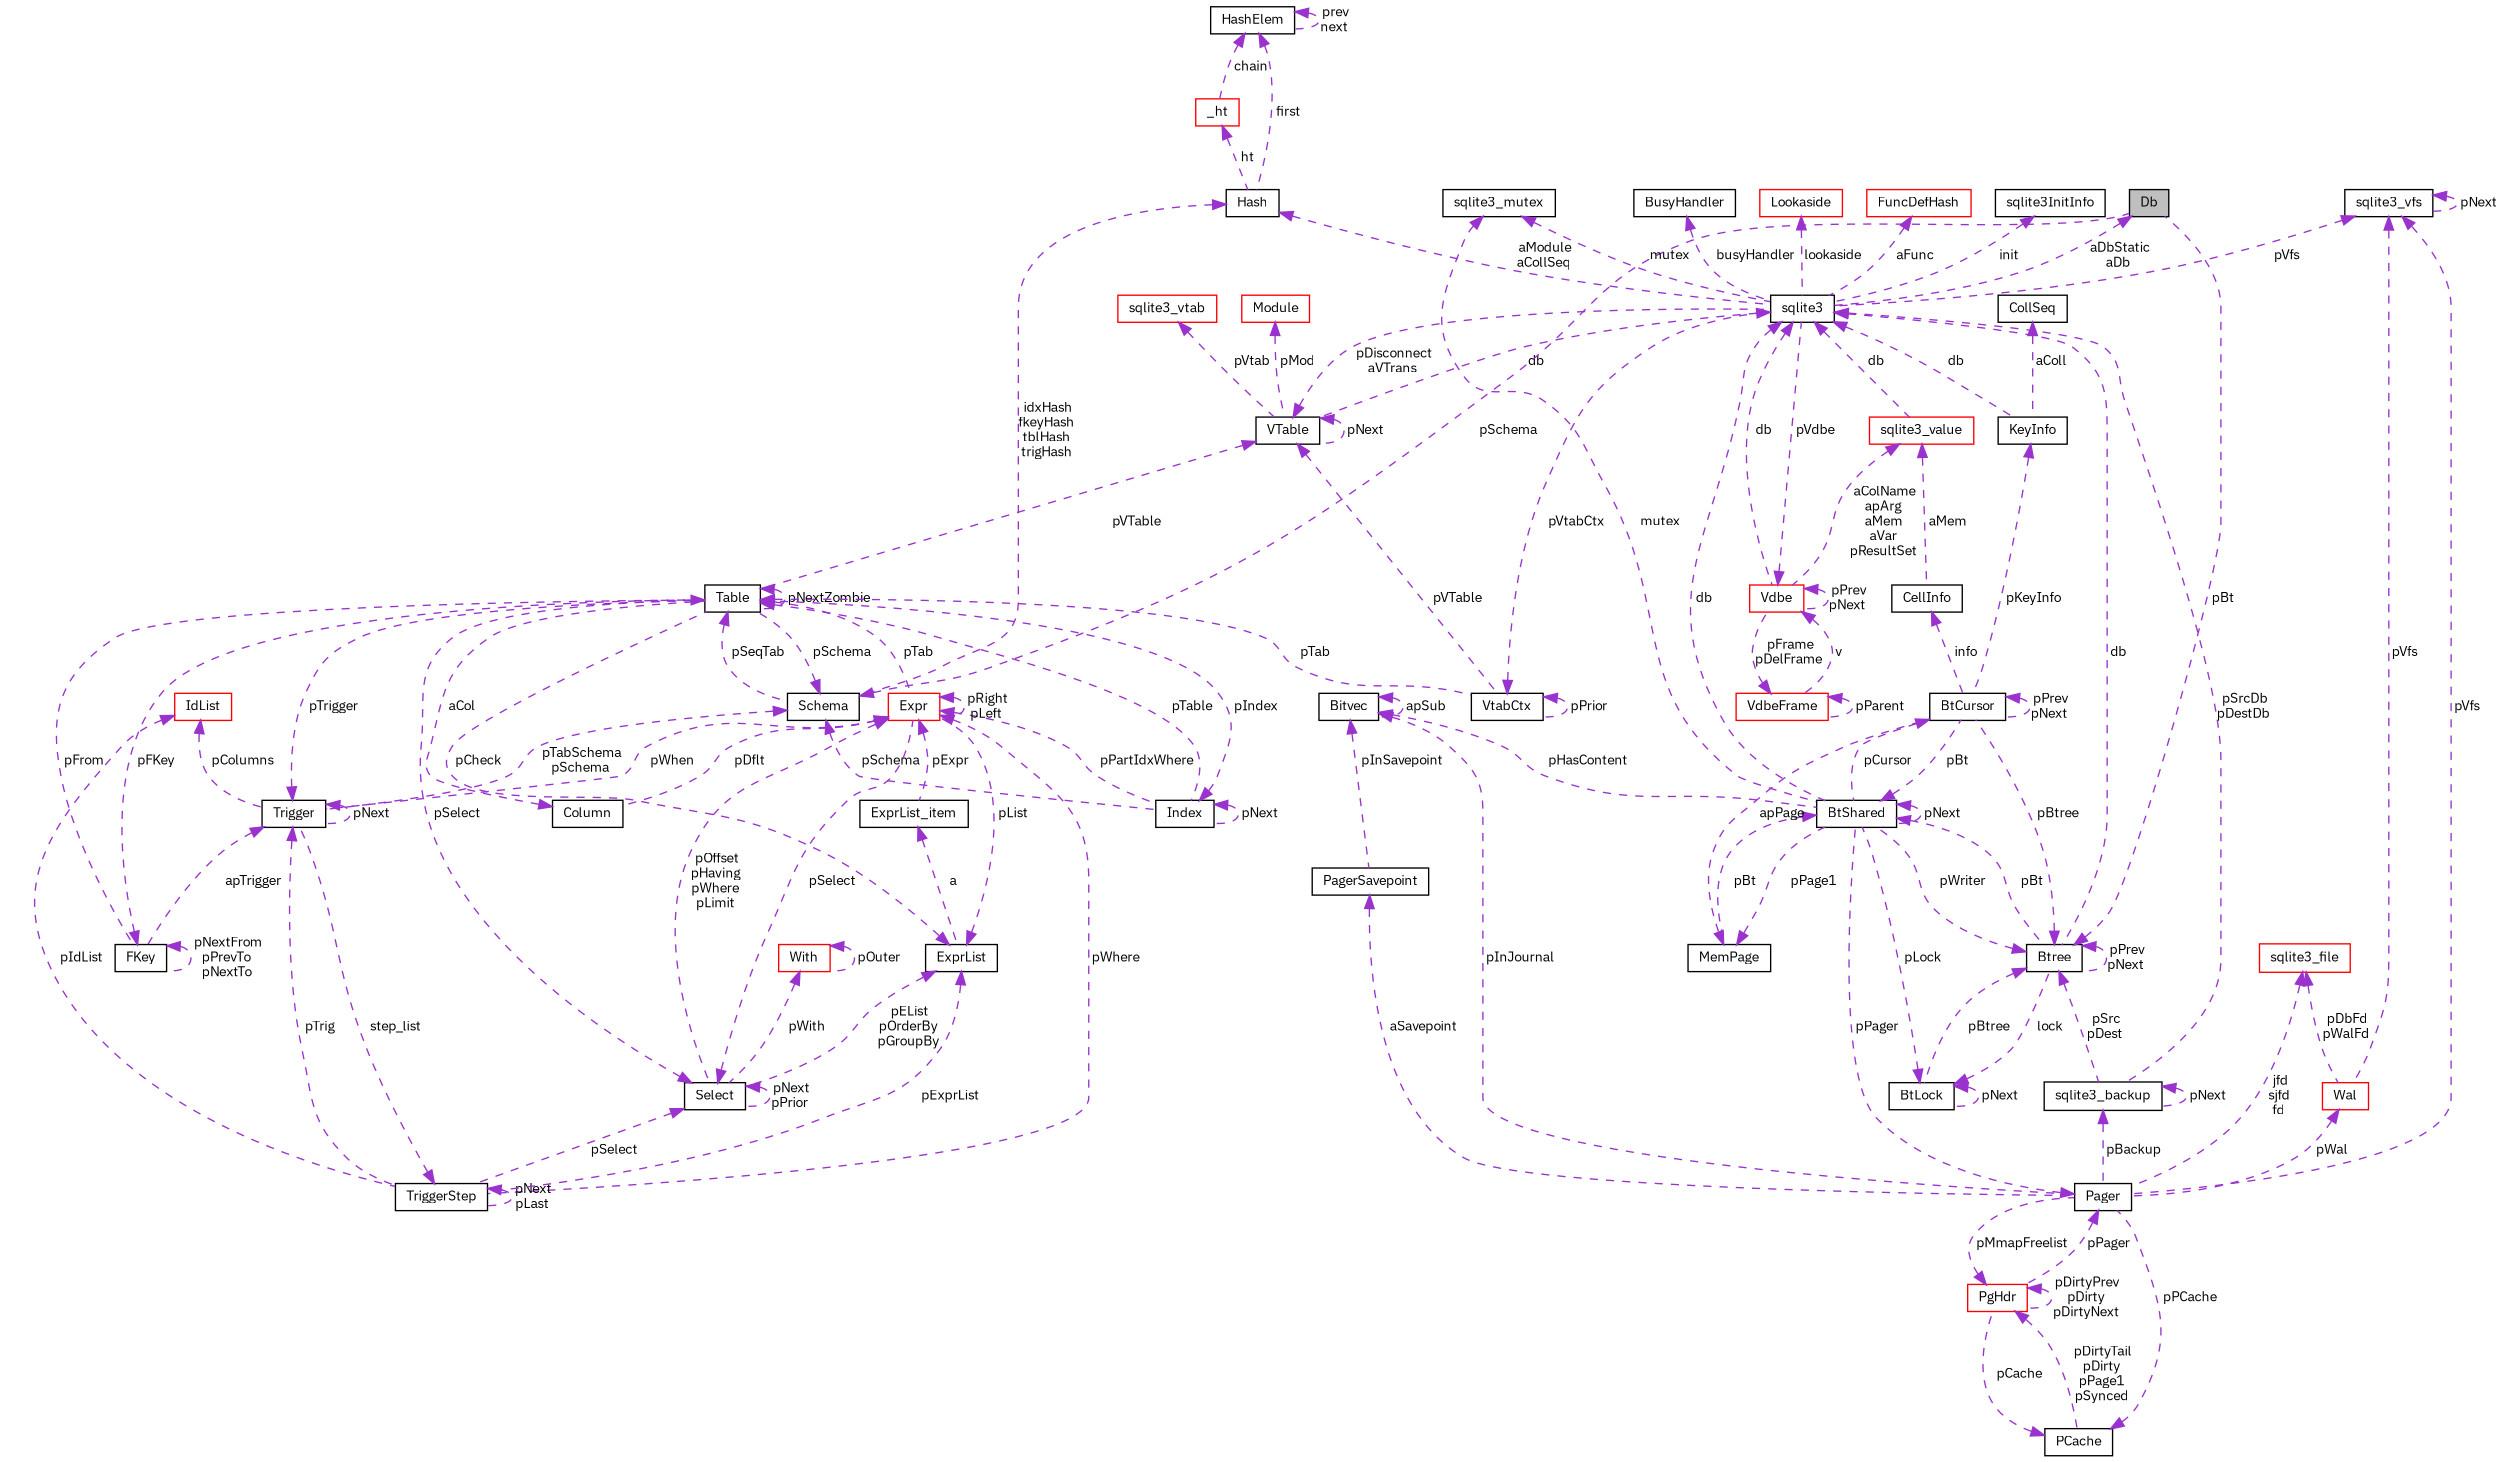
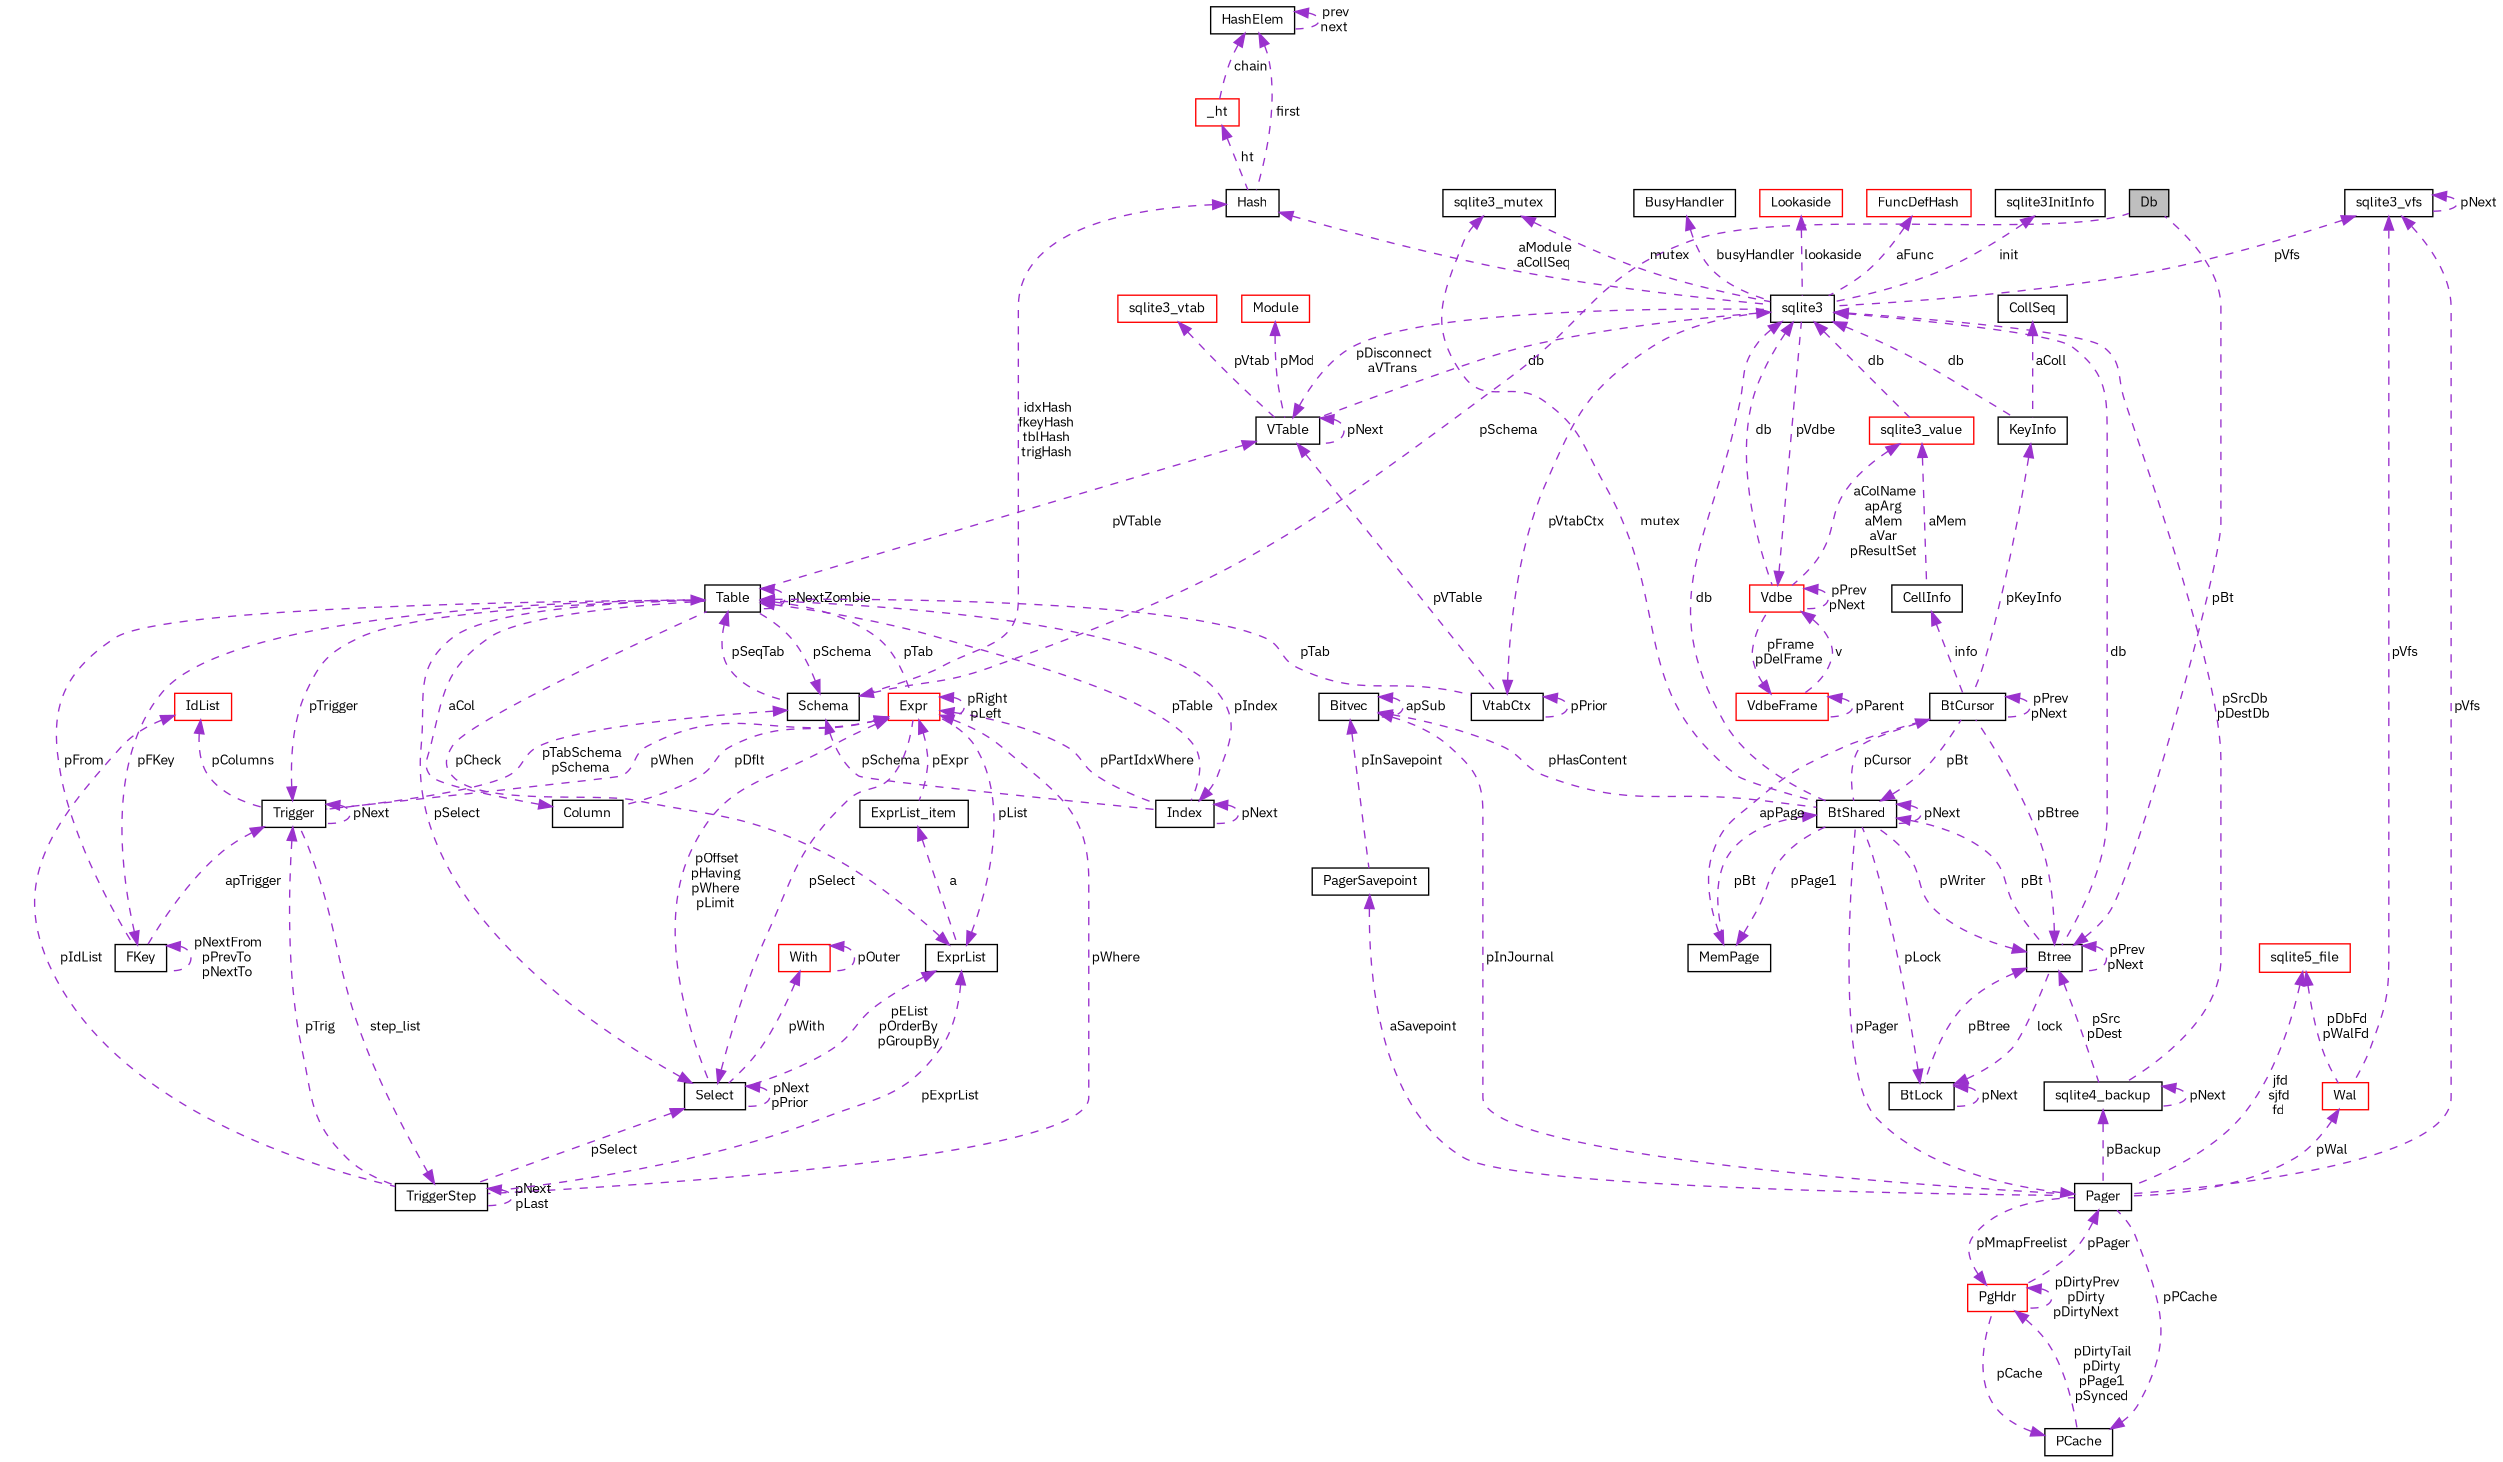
(1983, 283) -> none
(2305, 958) -> (2305, 958)
(2103, 1096) -> (2103, 1096)
